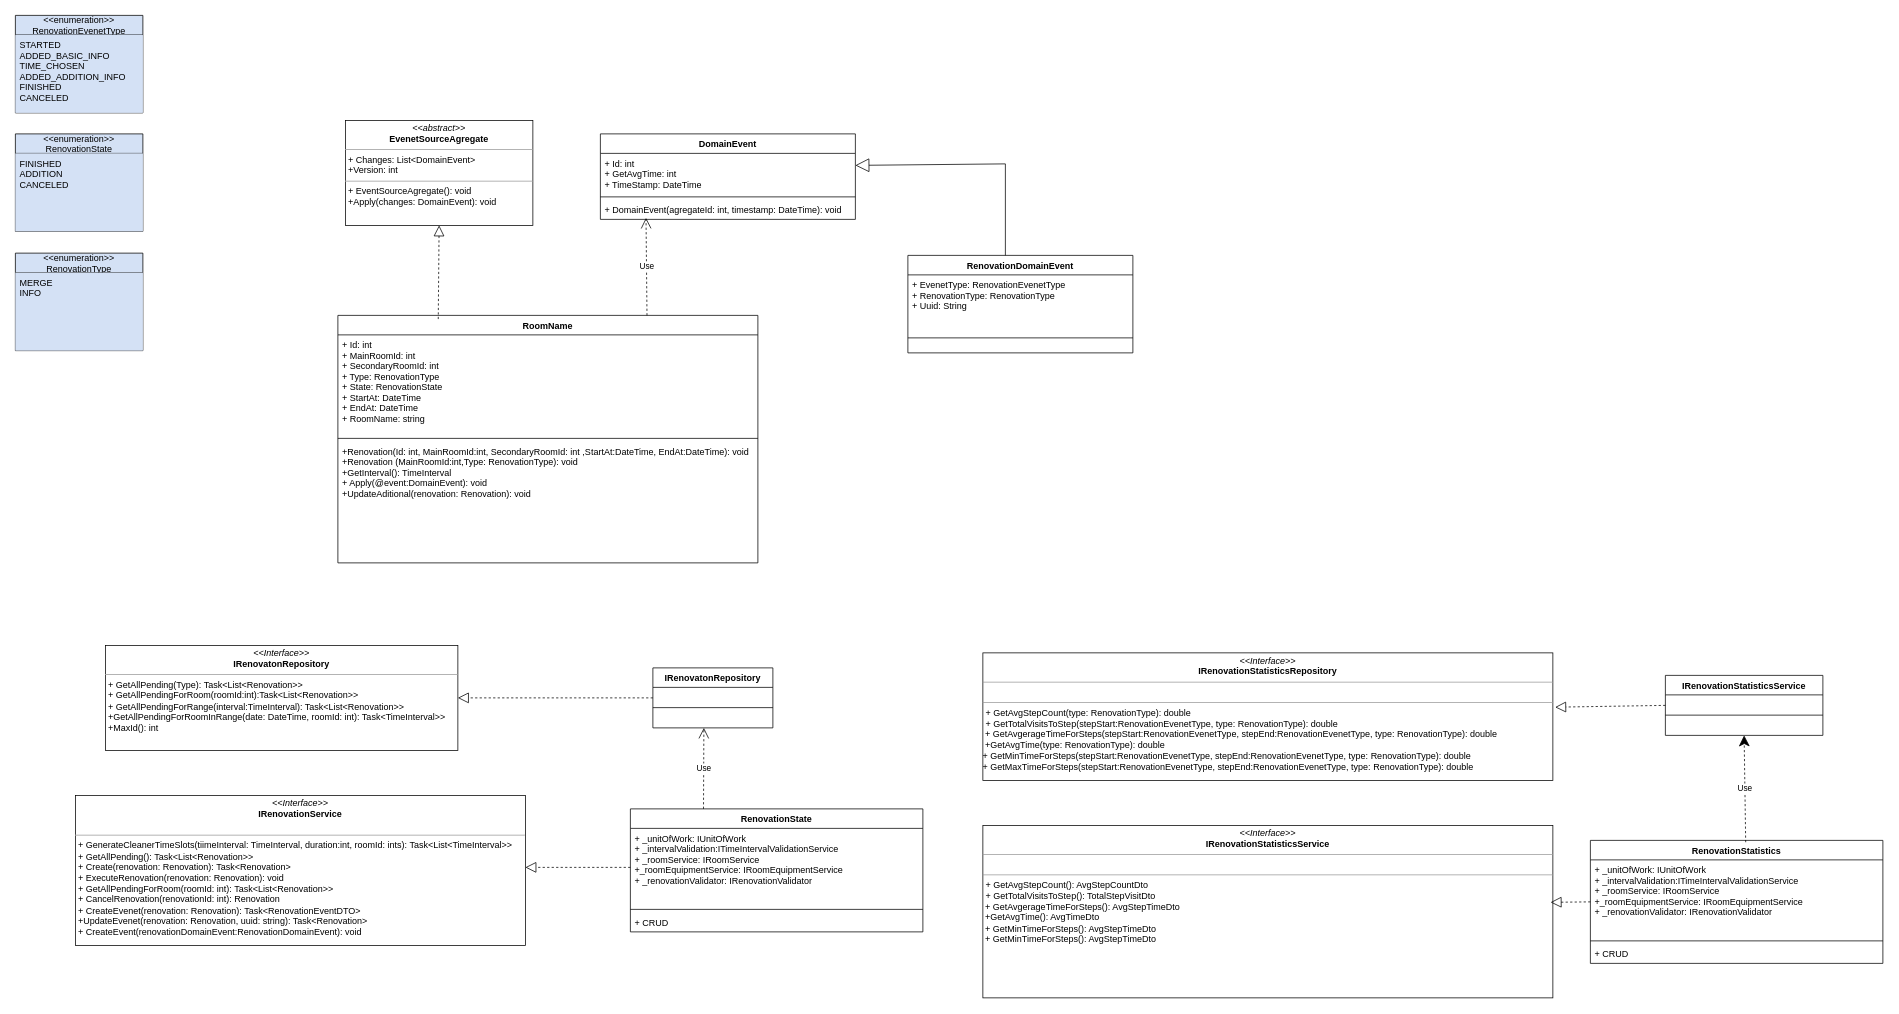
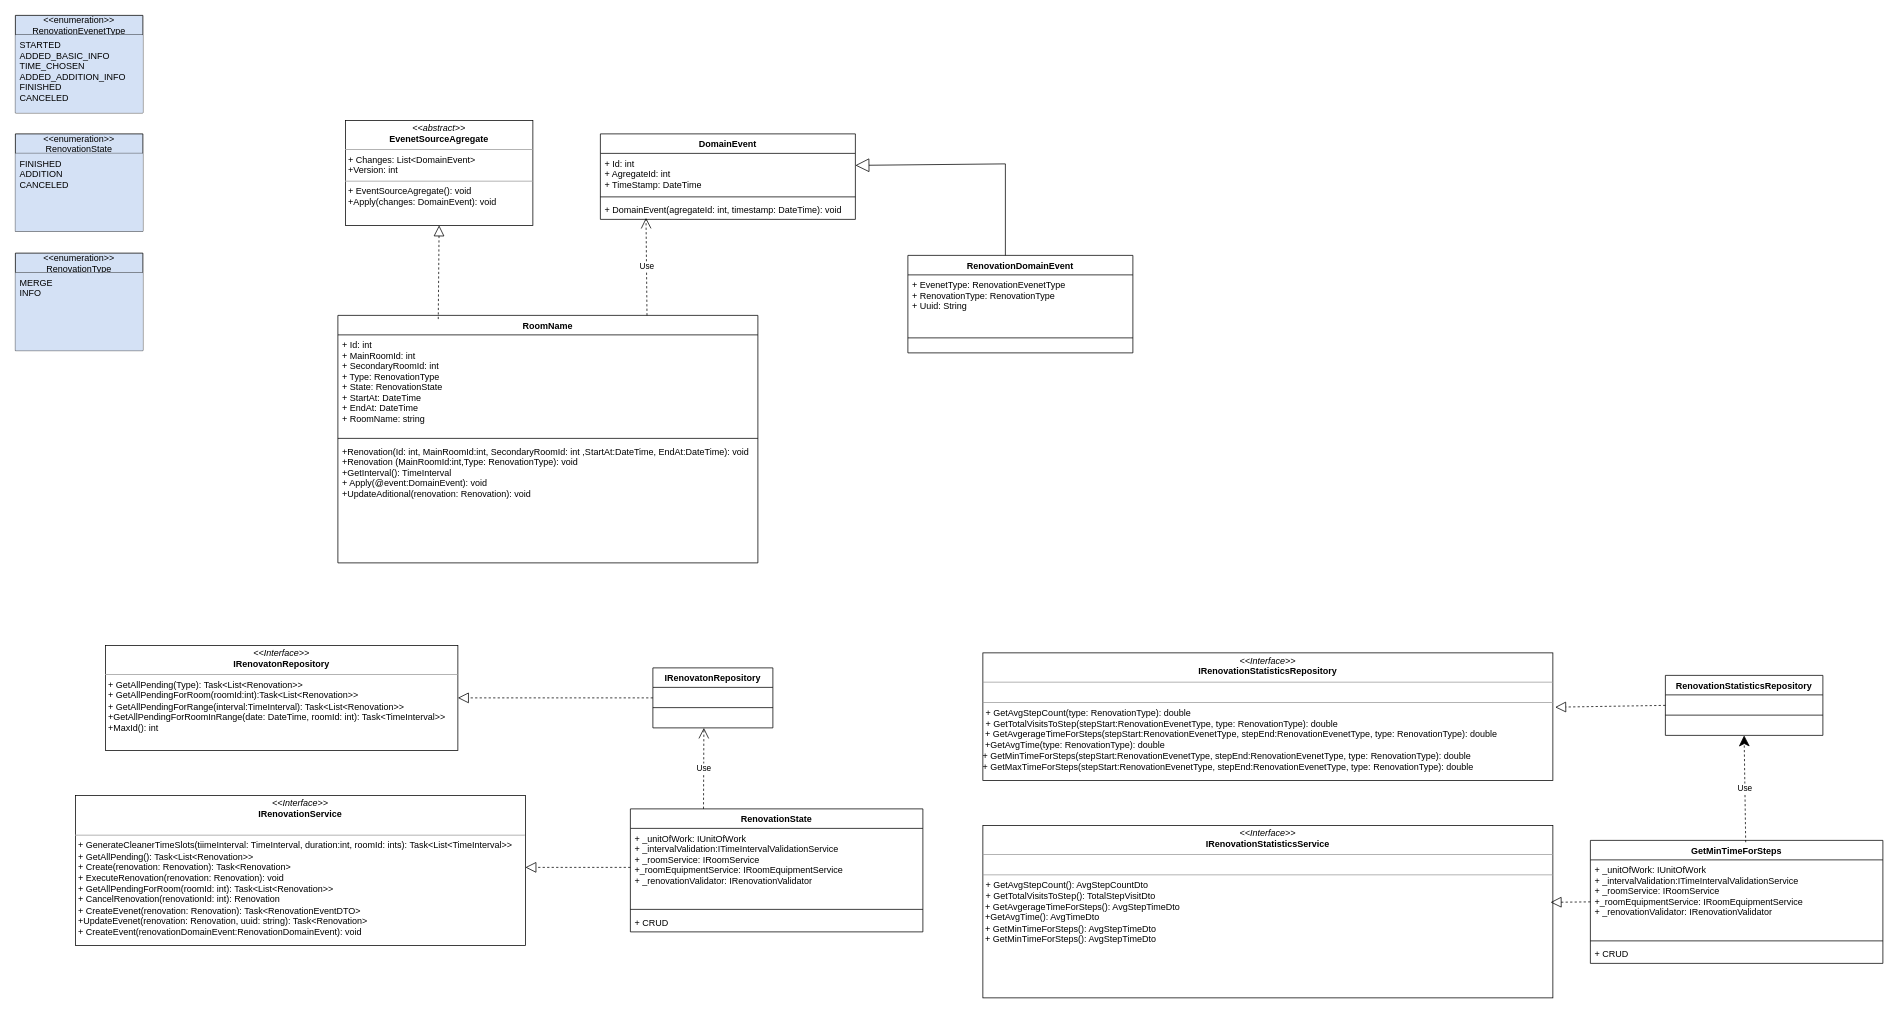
(623, 164) -> (623, 164)
(1744, 686) -> (1744, 686)
(1736, 851) -> (1736, 851)
